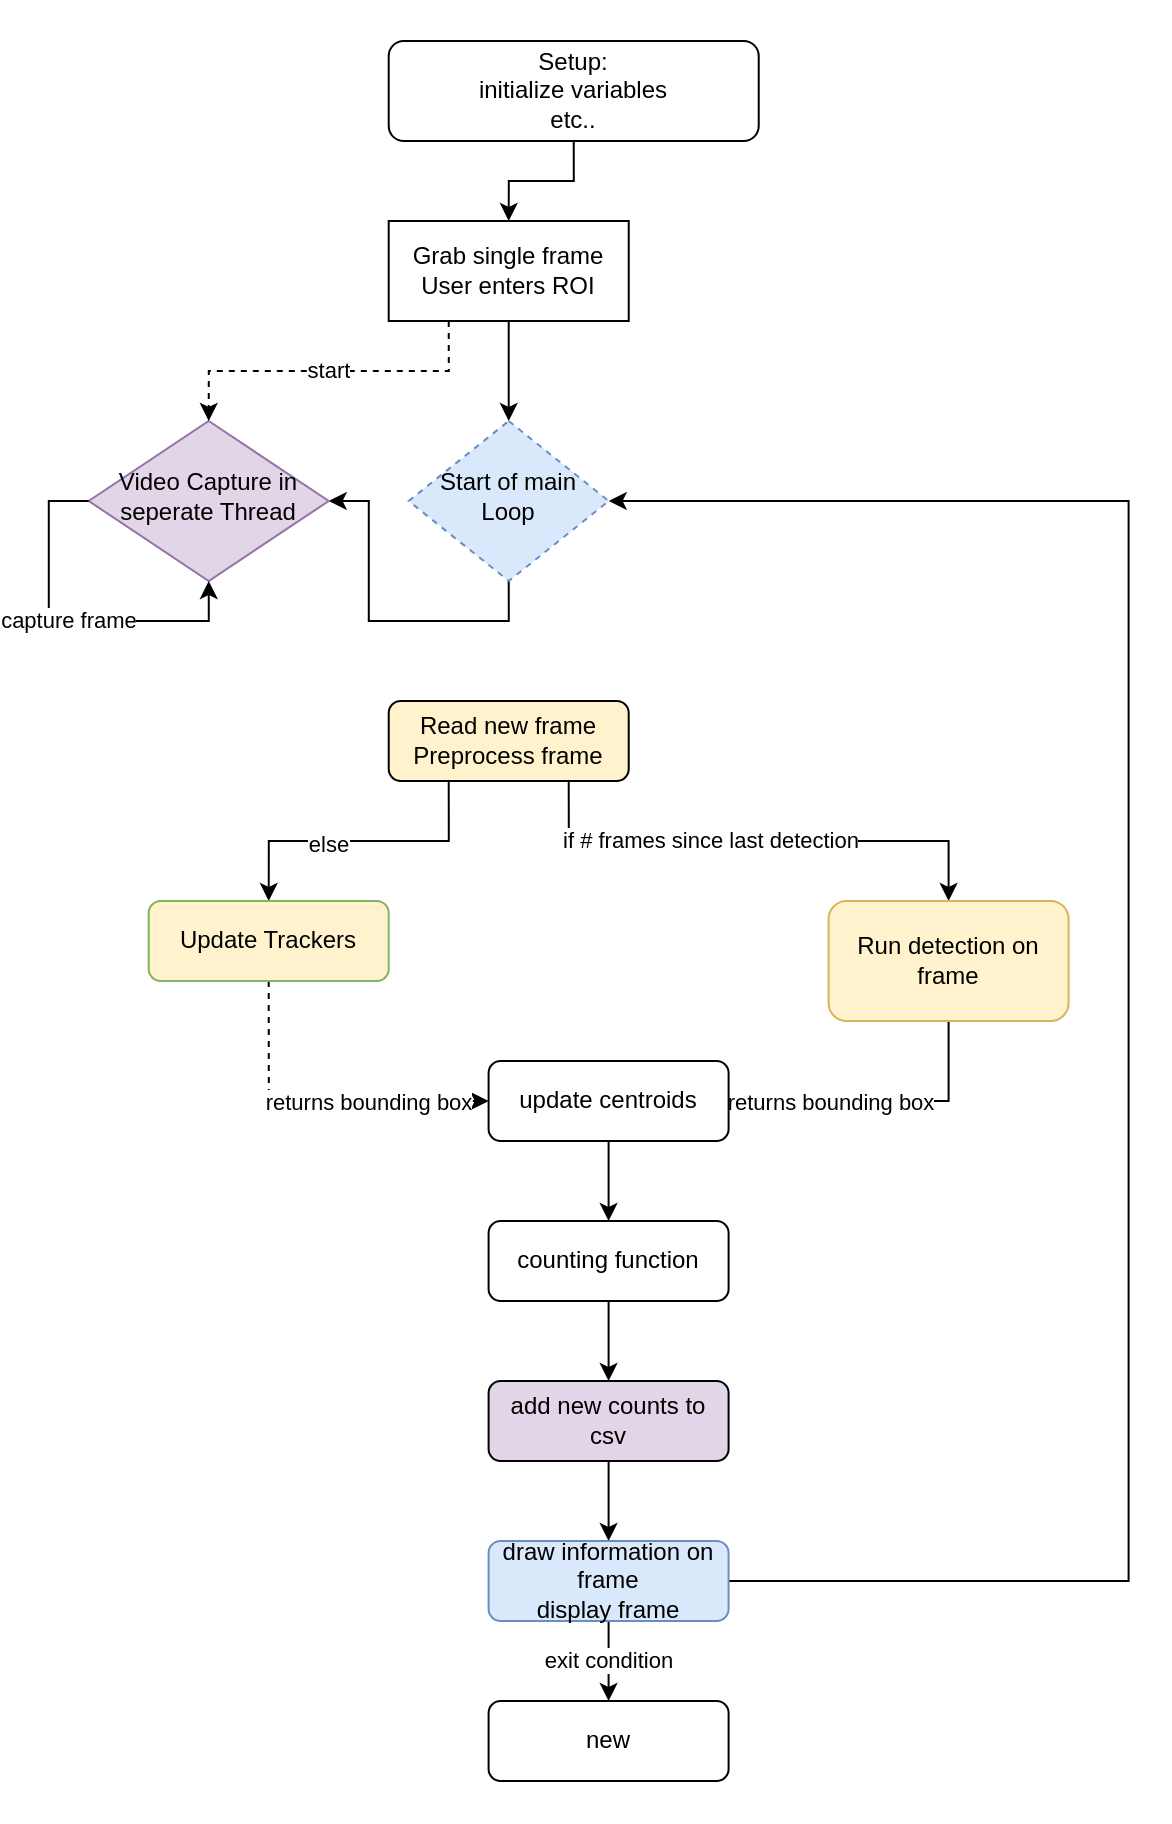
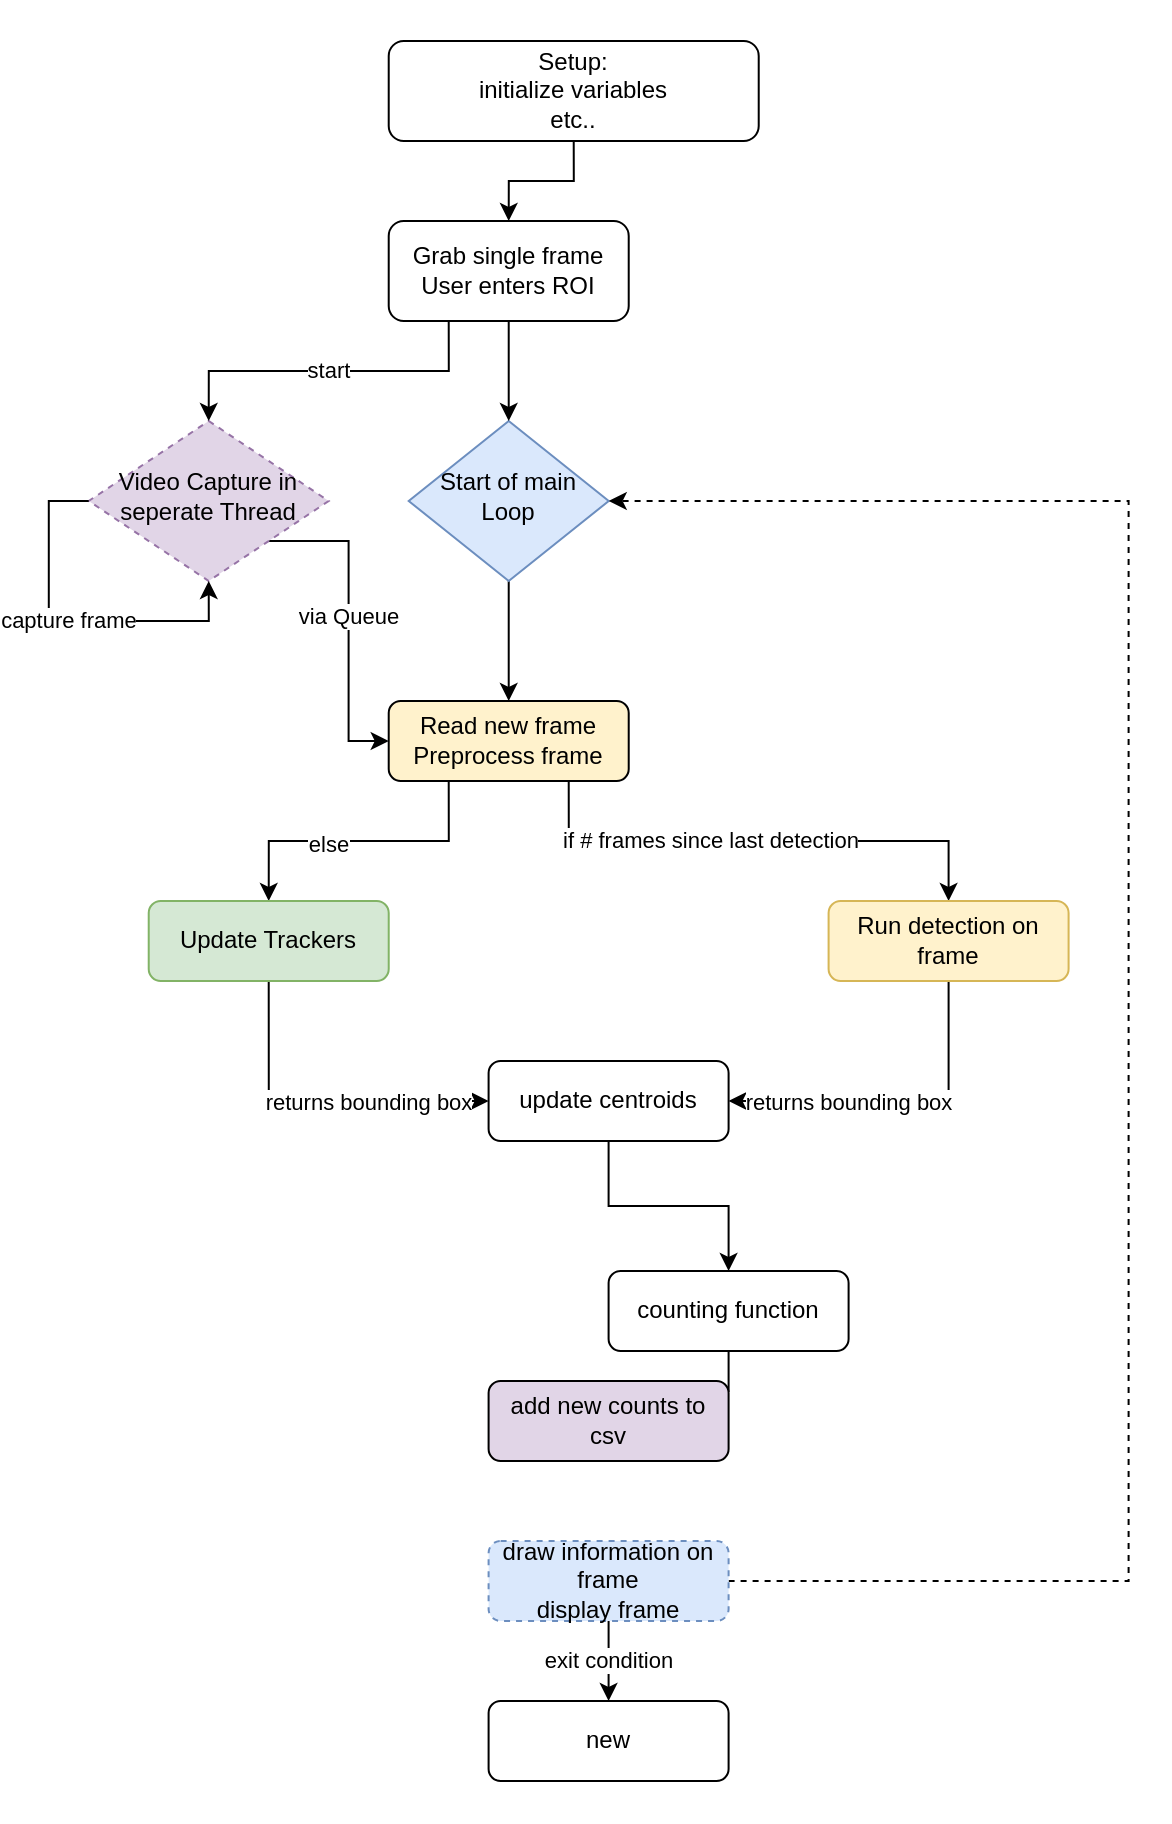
(509, 271) -> (509, 271)
(425, 371) -> (425, 371)
(209, 501) -> (209, 501)
(509, 501) -> (509, 501)
none -> (349, 615)
(369, 619) -> (509, 653)
(269, 941) -> (269, 941)
(949, 961) -> (949, 941)
(1129, 988) -> (1129, 988)
(269, 1037) -> (269, 1037)
(609, 1261) -> (729, 1311)
(609, 1494) -> none
(609, 1581) -> (609, 1581)
